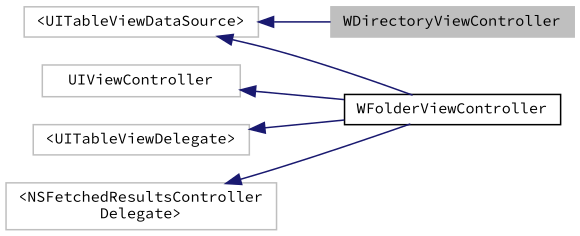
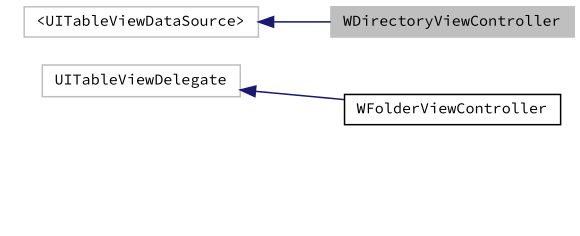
(323, 65) -> none
(141, 81) -> (141, 81)
(141, 140) -> none
(141, 206) -> none
